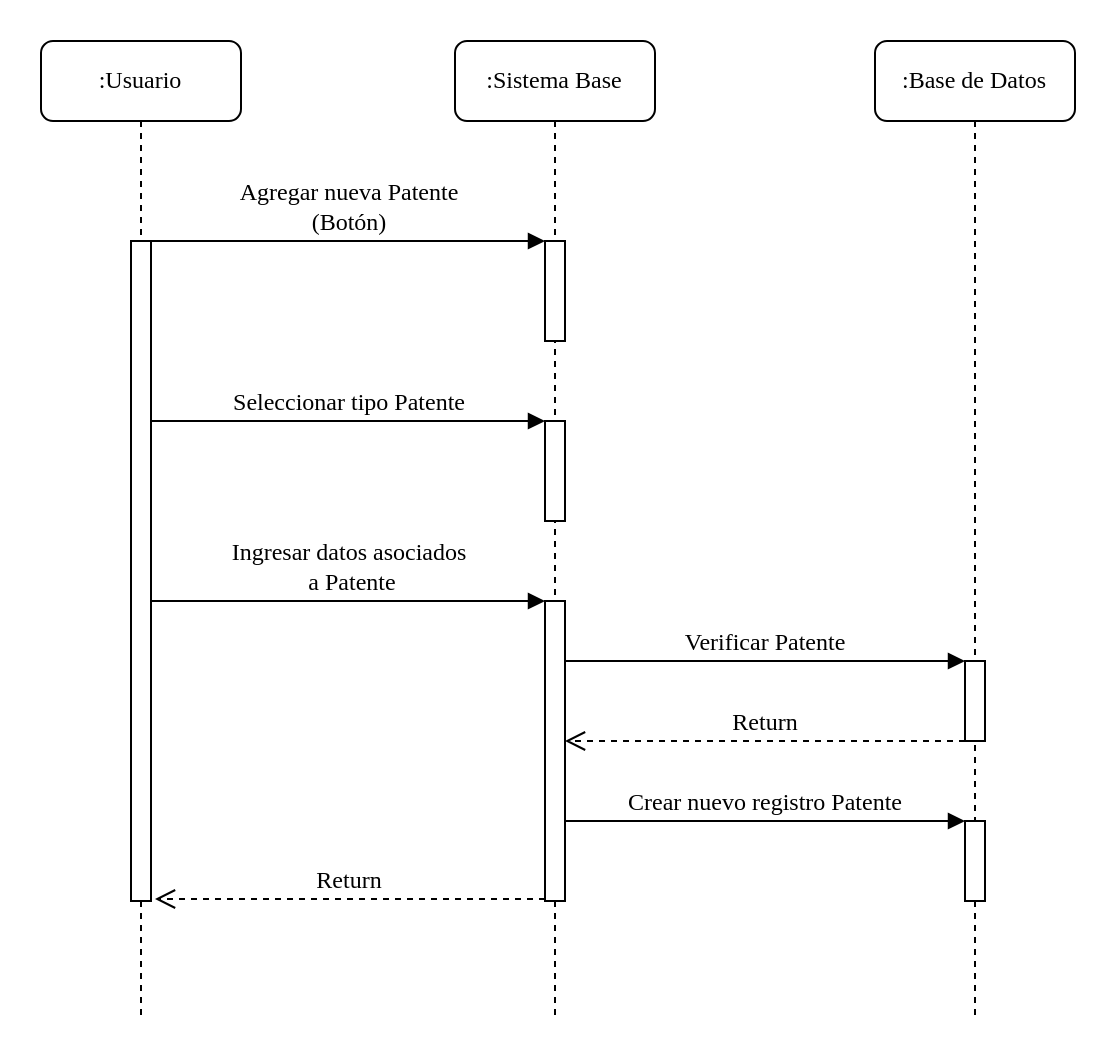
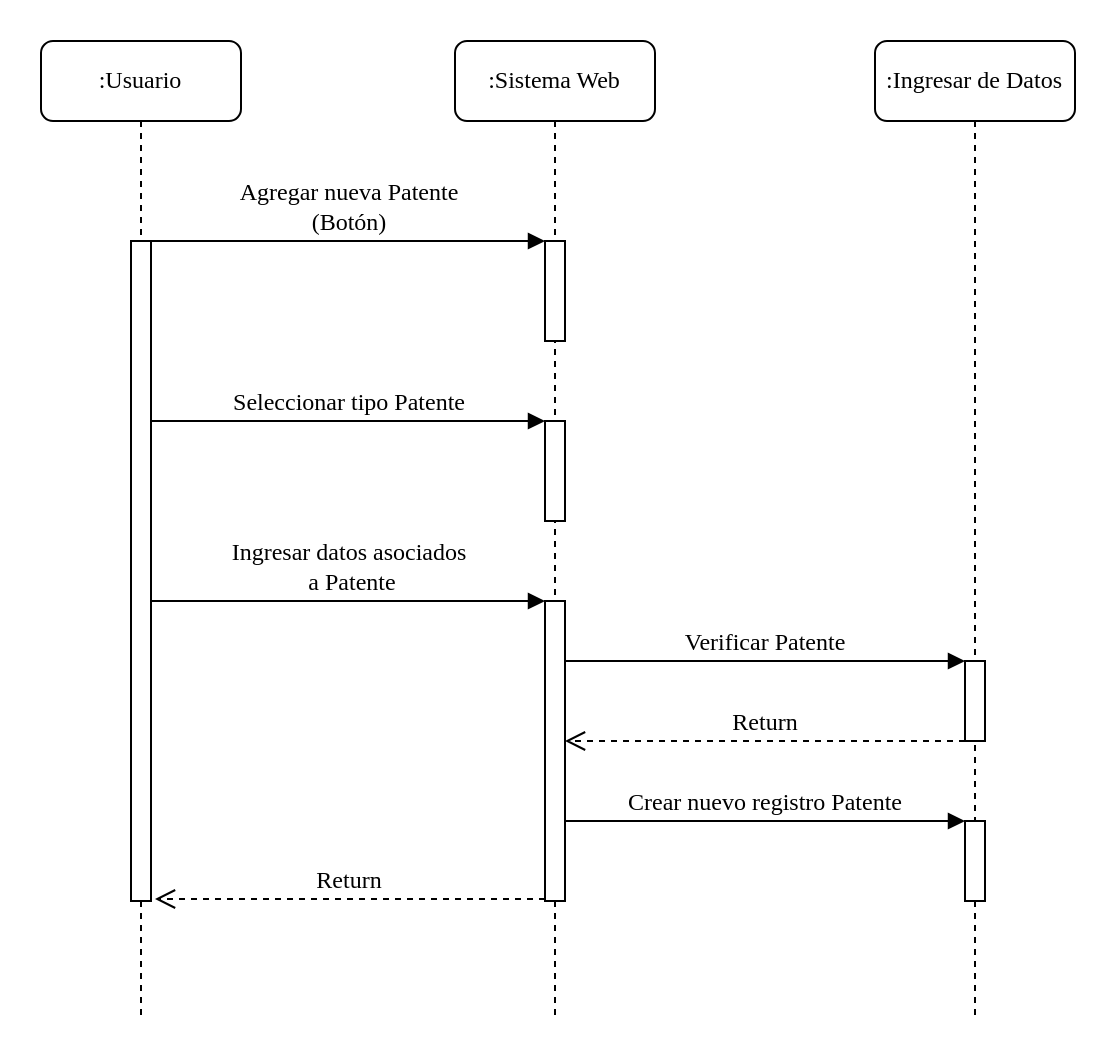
(555, 81) -> (555, 81)
(975, 81) -> (975, 81)
